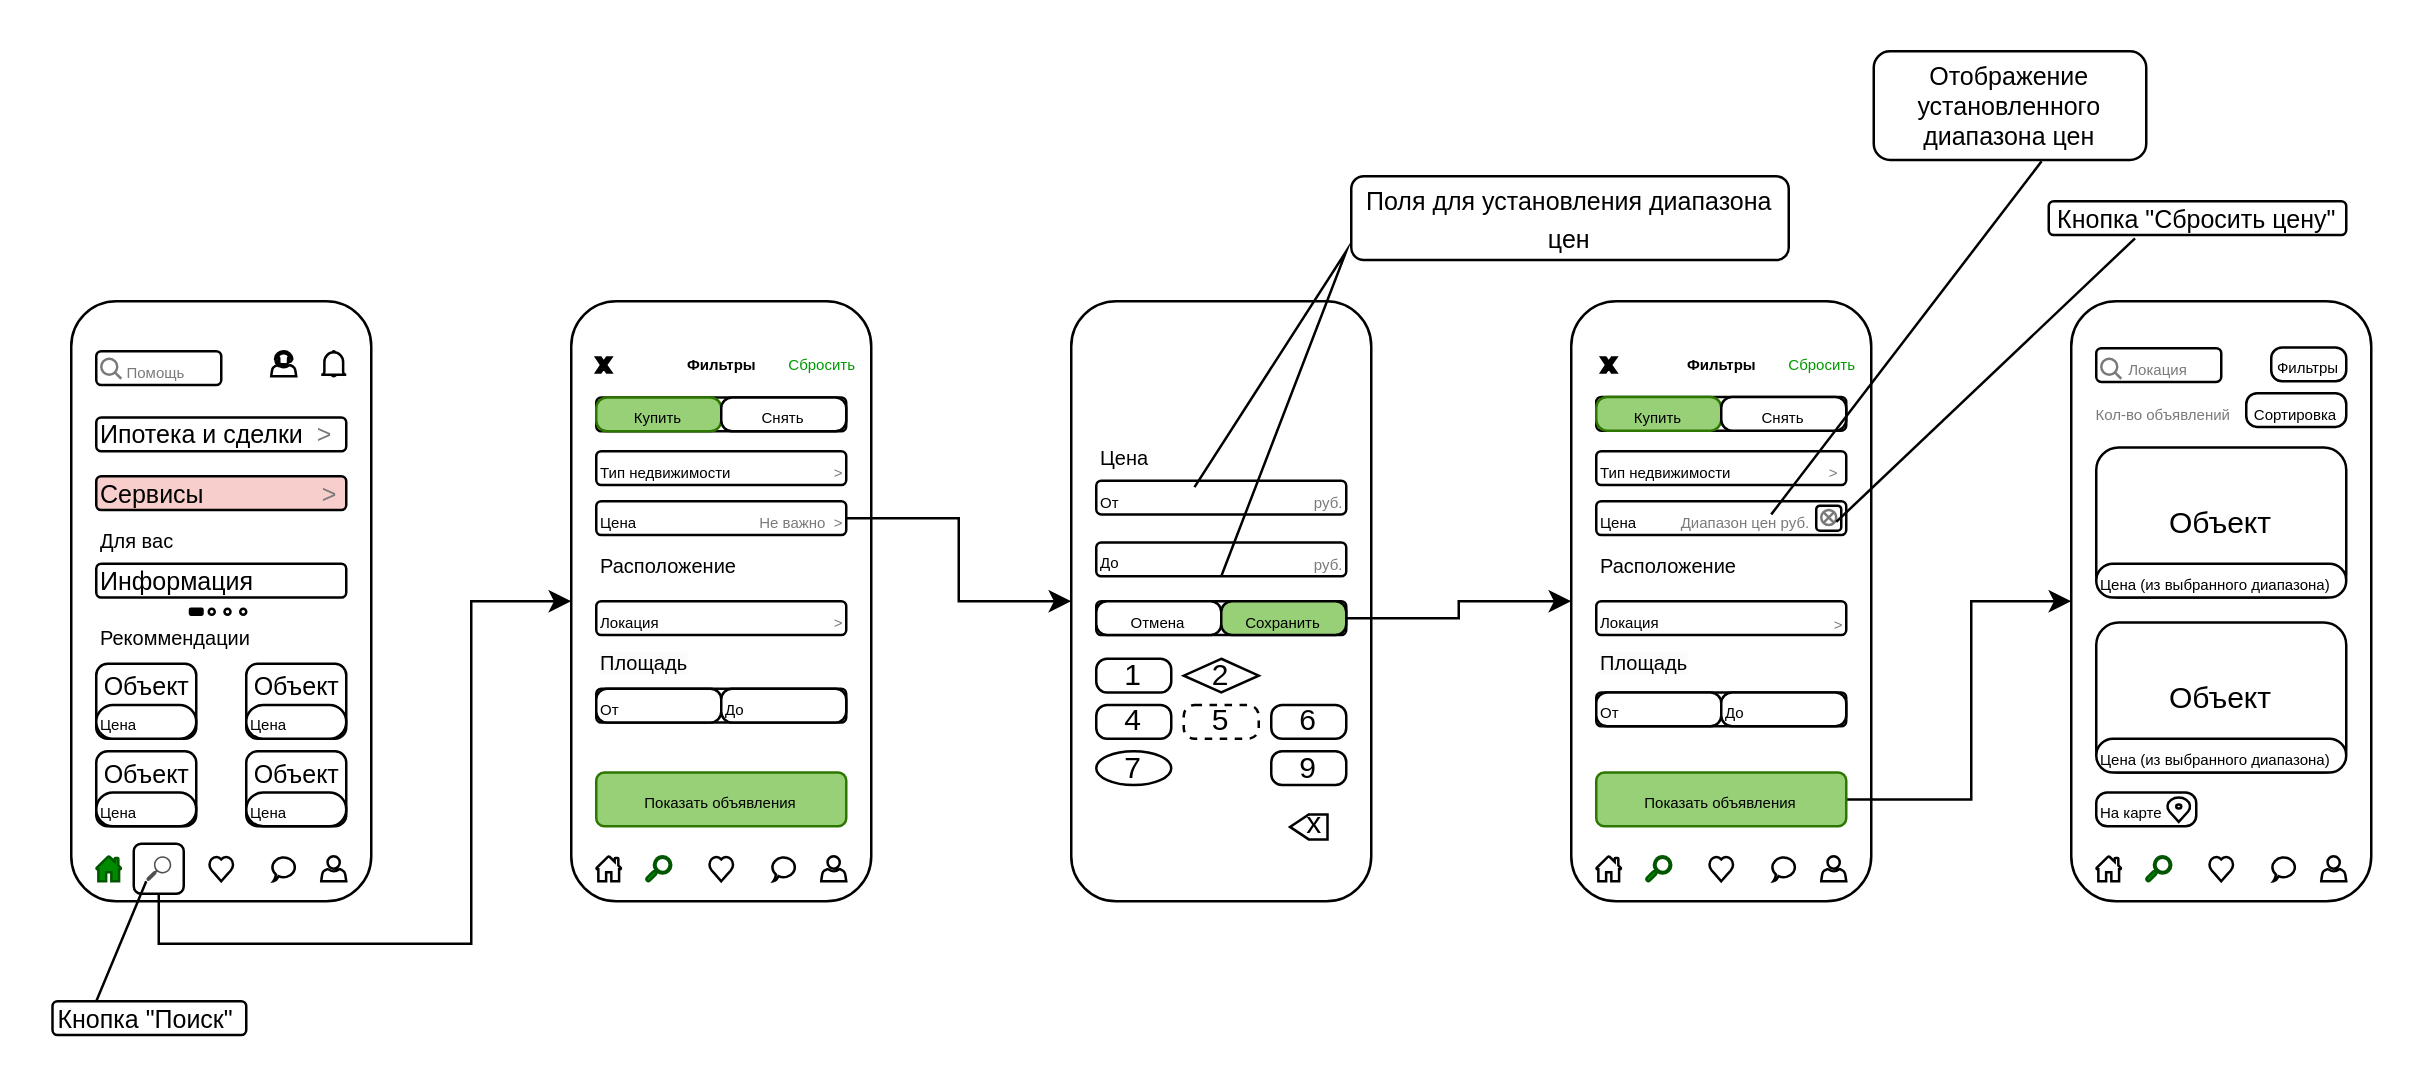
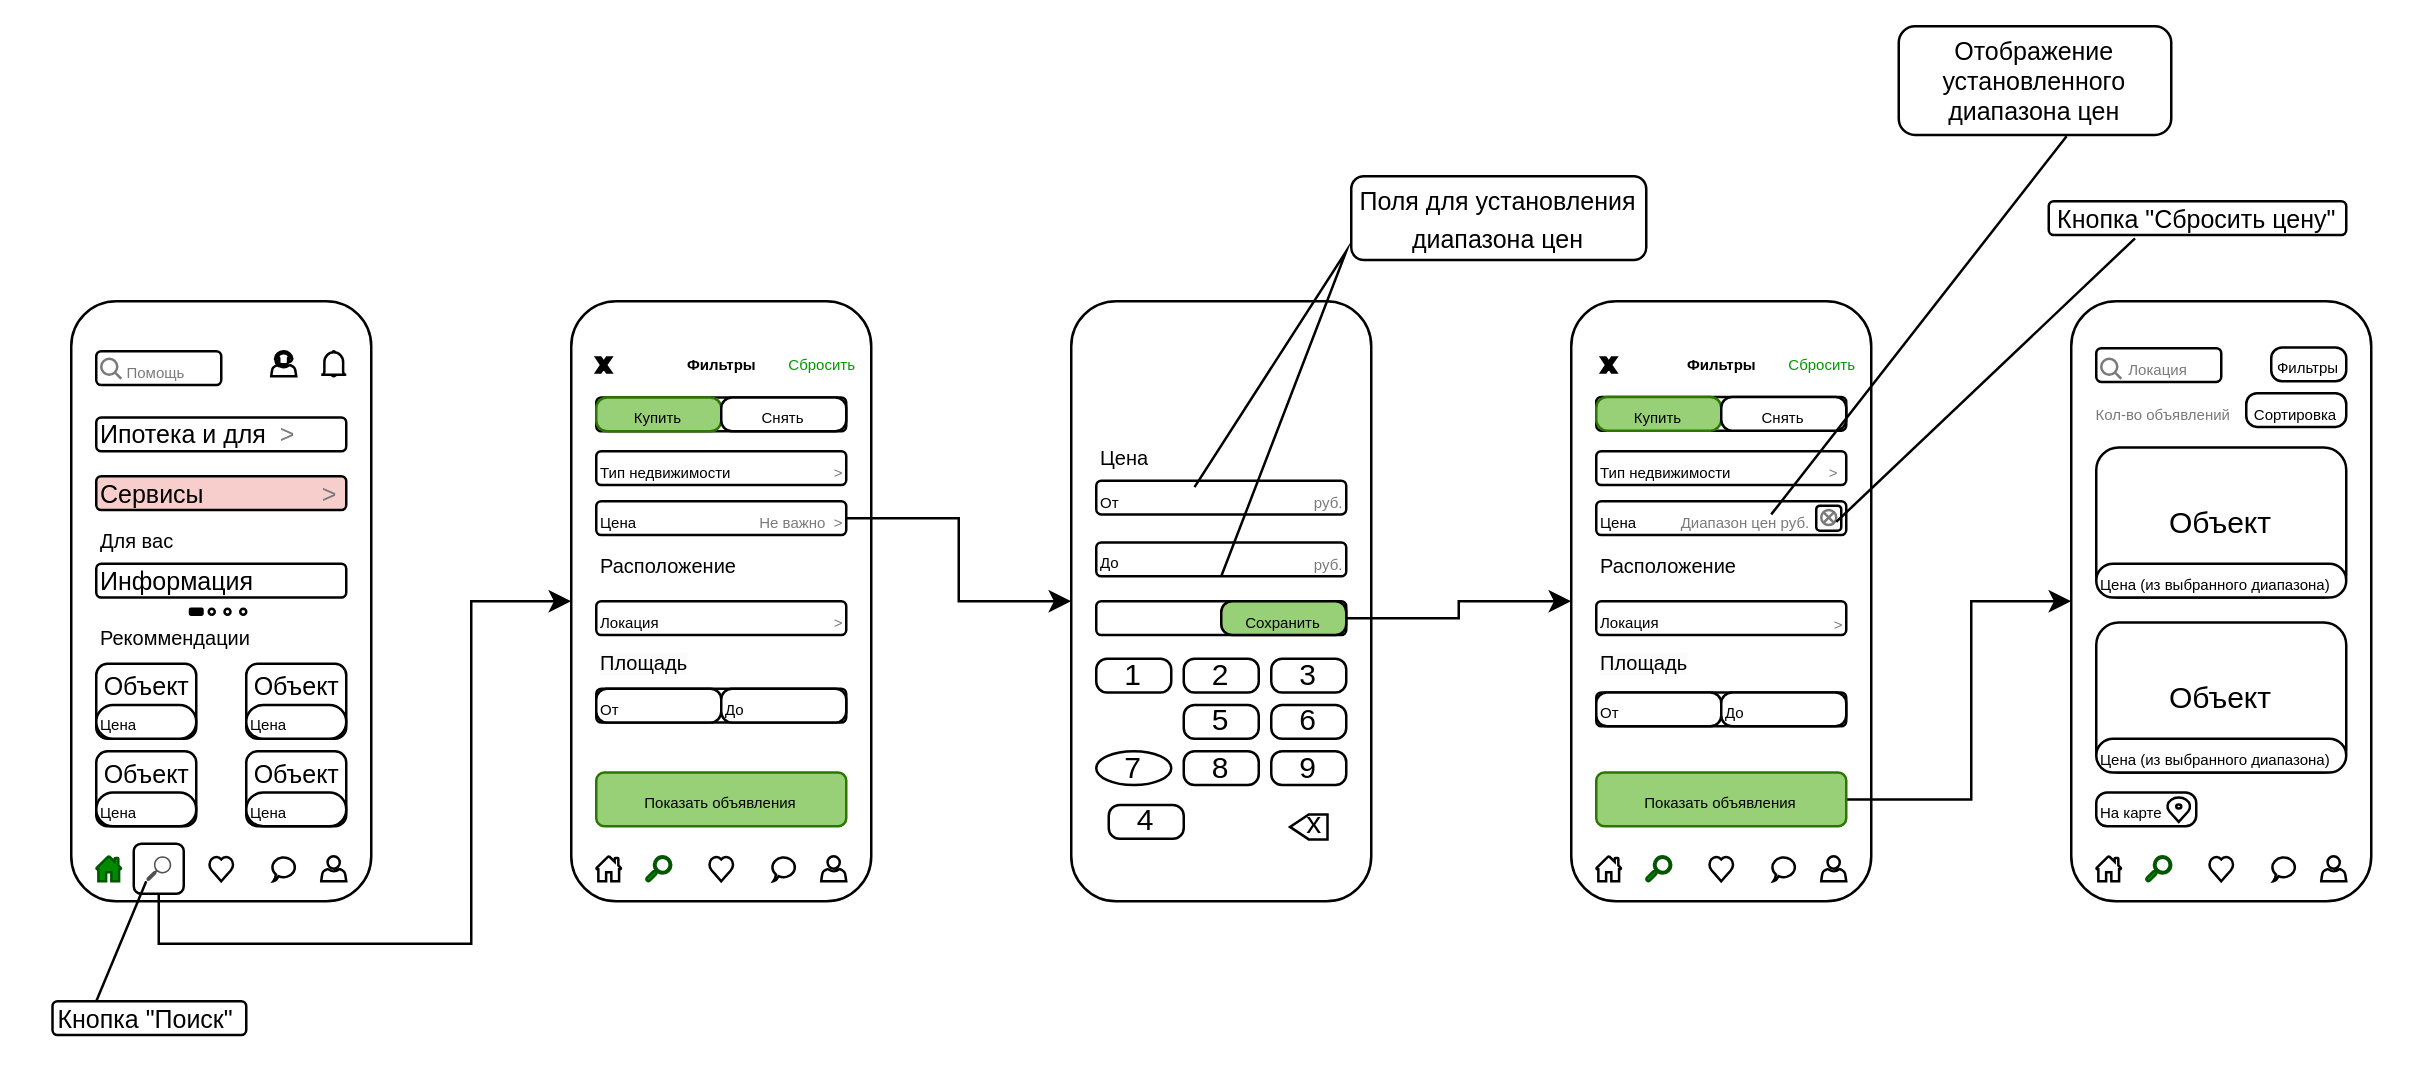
(2010, 106) -> (2035, 81)
(1570, 218) -> (1499, 218)
(224, 434) -> (224, 434)
(1159, 618) -> none
(1221, 676) -> (1221, 676)
none -> (1309, 676)
(1134, 722) -> (1146, 822)
(1221, 722) -> (1221, 722)
none -> (1221, 768)
